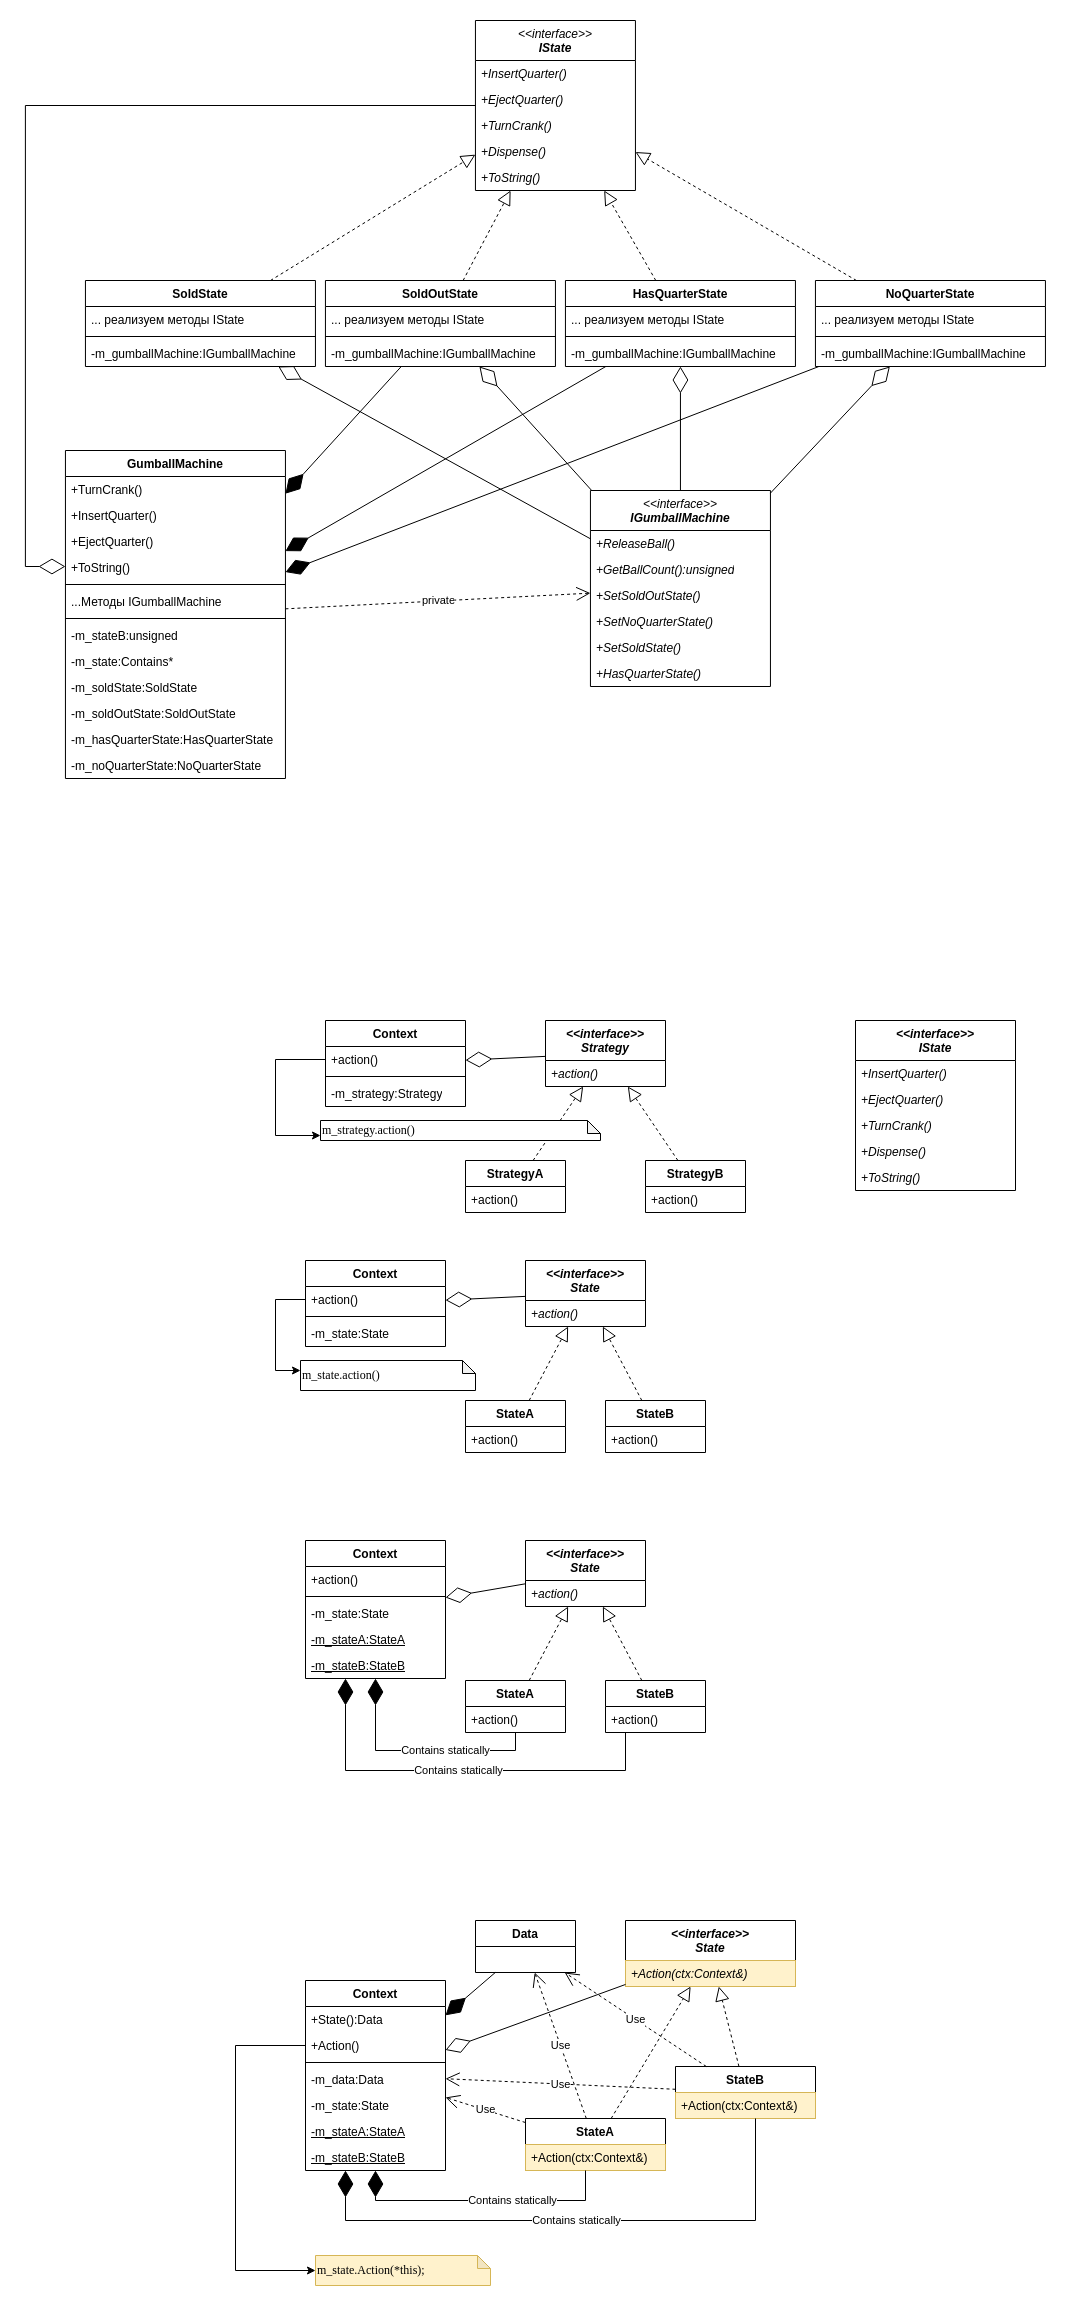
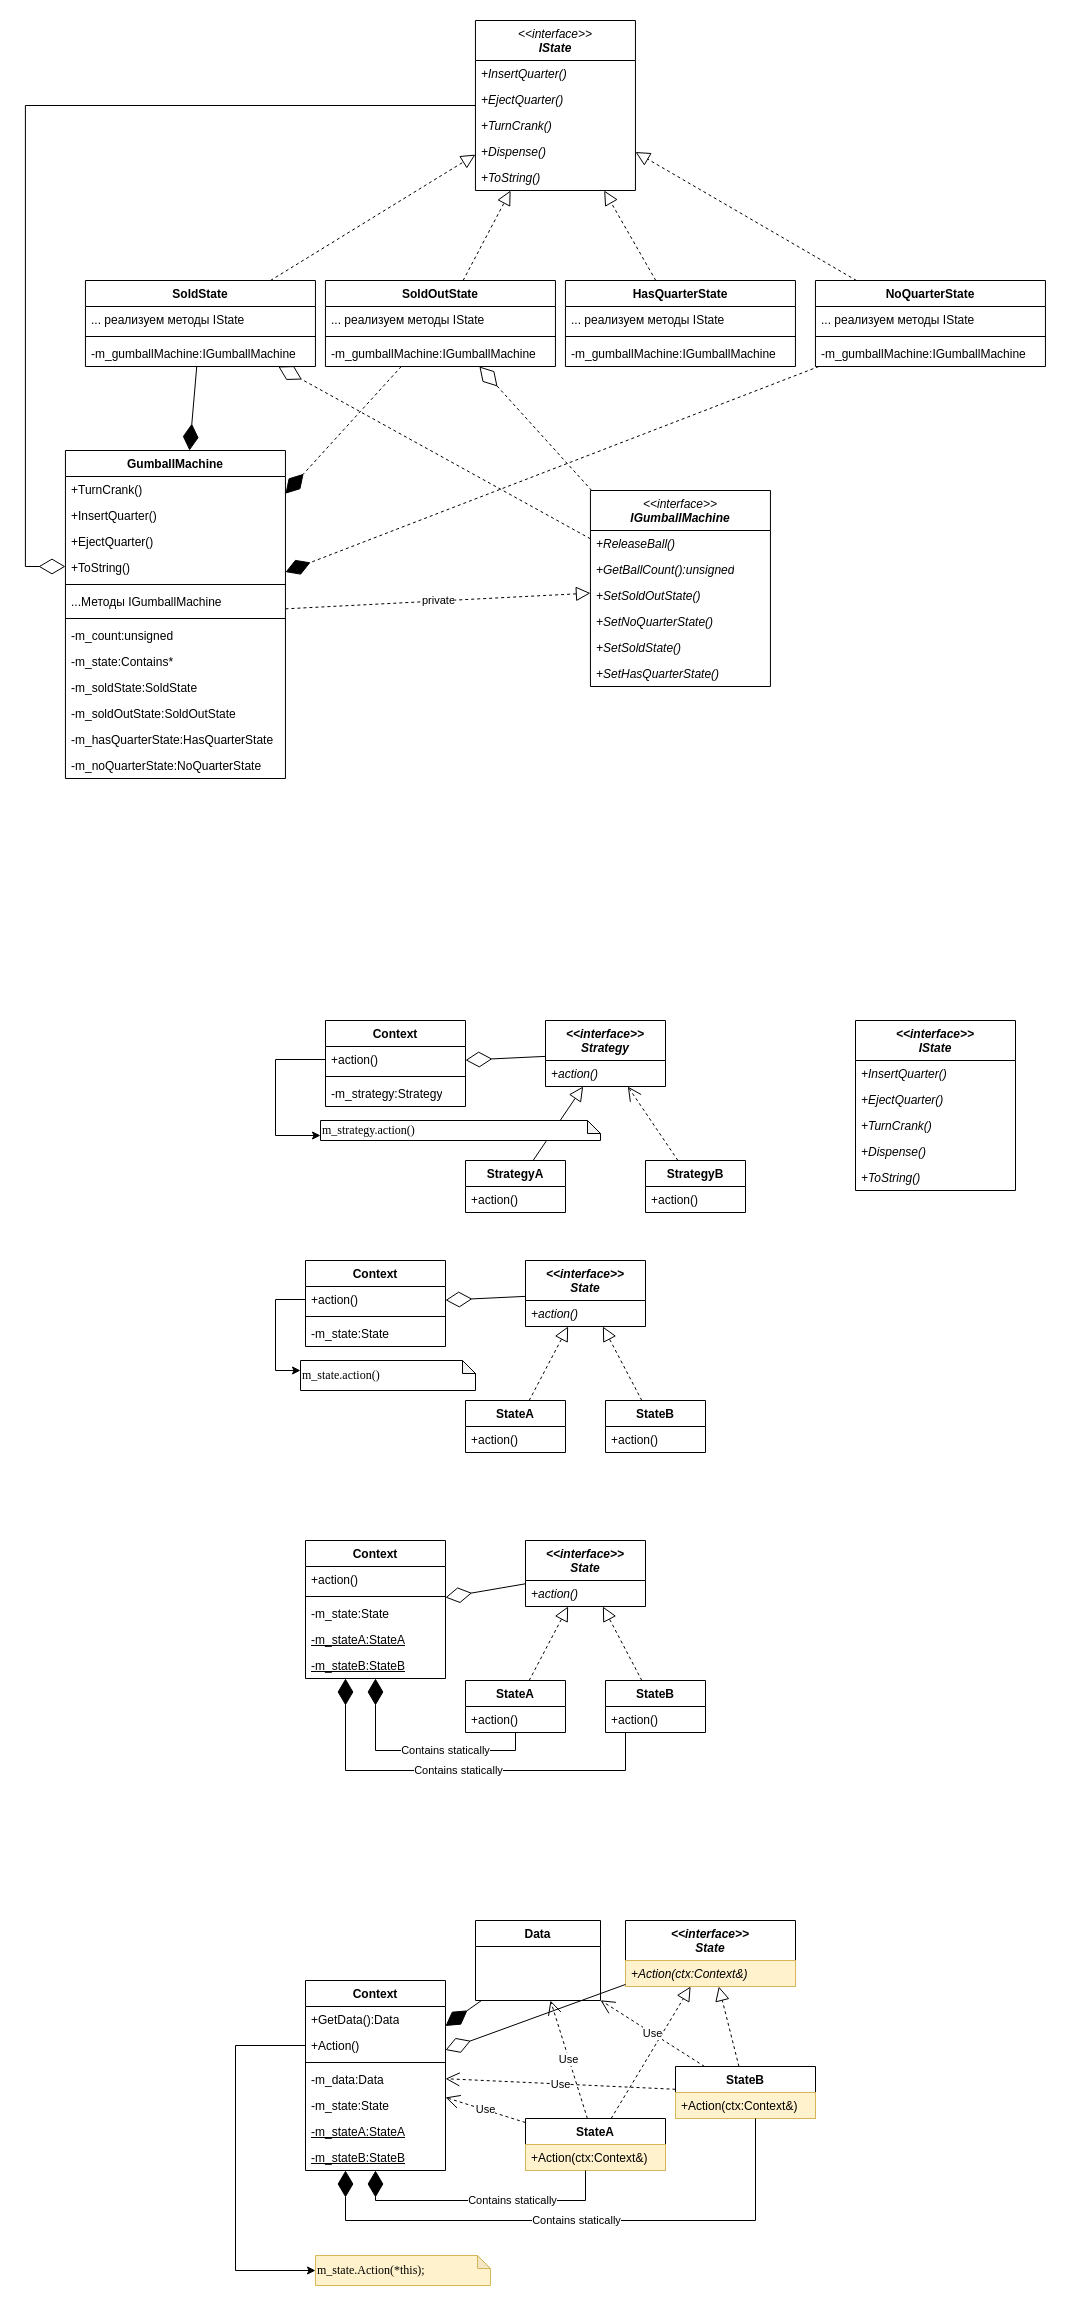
none -> (194, 396)
(351, 421) -> (351, 421)
(544, 438) -> (544, 438)
(821, 439) -> none
(680, 441) -> none
(456, 453) -> none
(447, 459) -> (447, 459)
(563, 465) -> (563, 465)
(581, 594) -> (575, 594)
(129, 637) -> (126, 637)
(657, 675) -> (667, 675)
(636, 1099) -> (633, 1094)
(568, 1109) -> (568, 1109)
(526, 1947) -> (538, 1961)
(354, 2021) -> (360, 2021)
